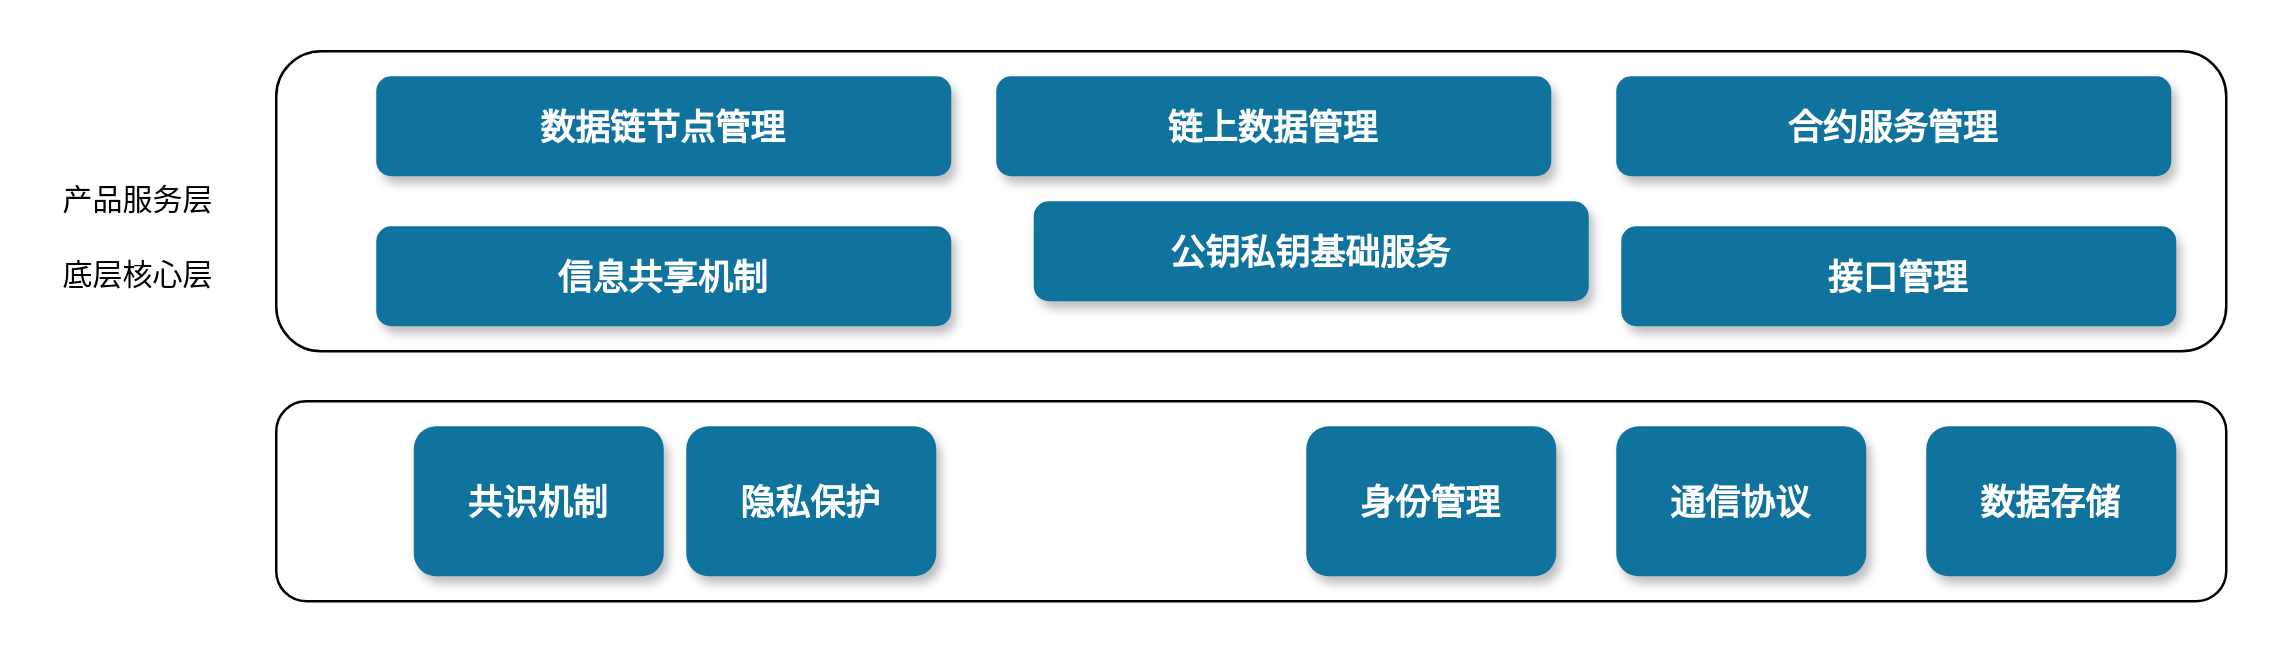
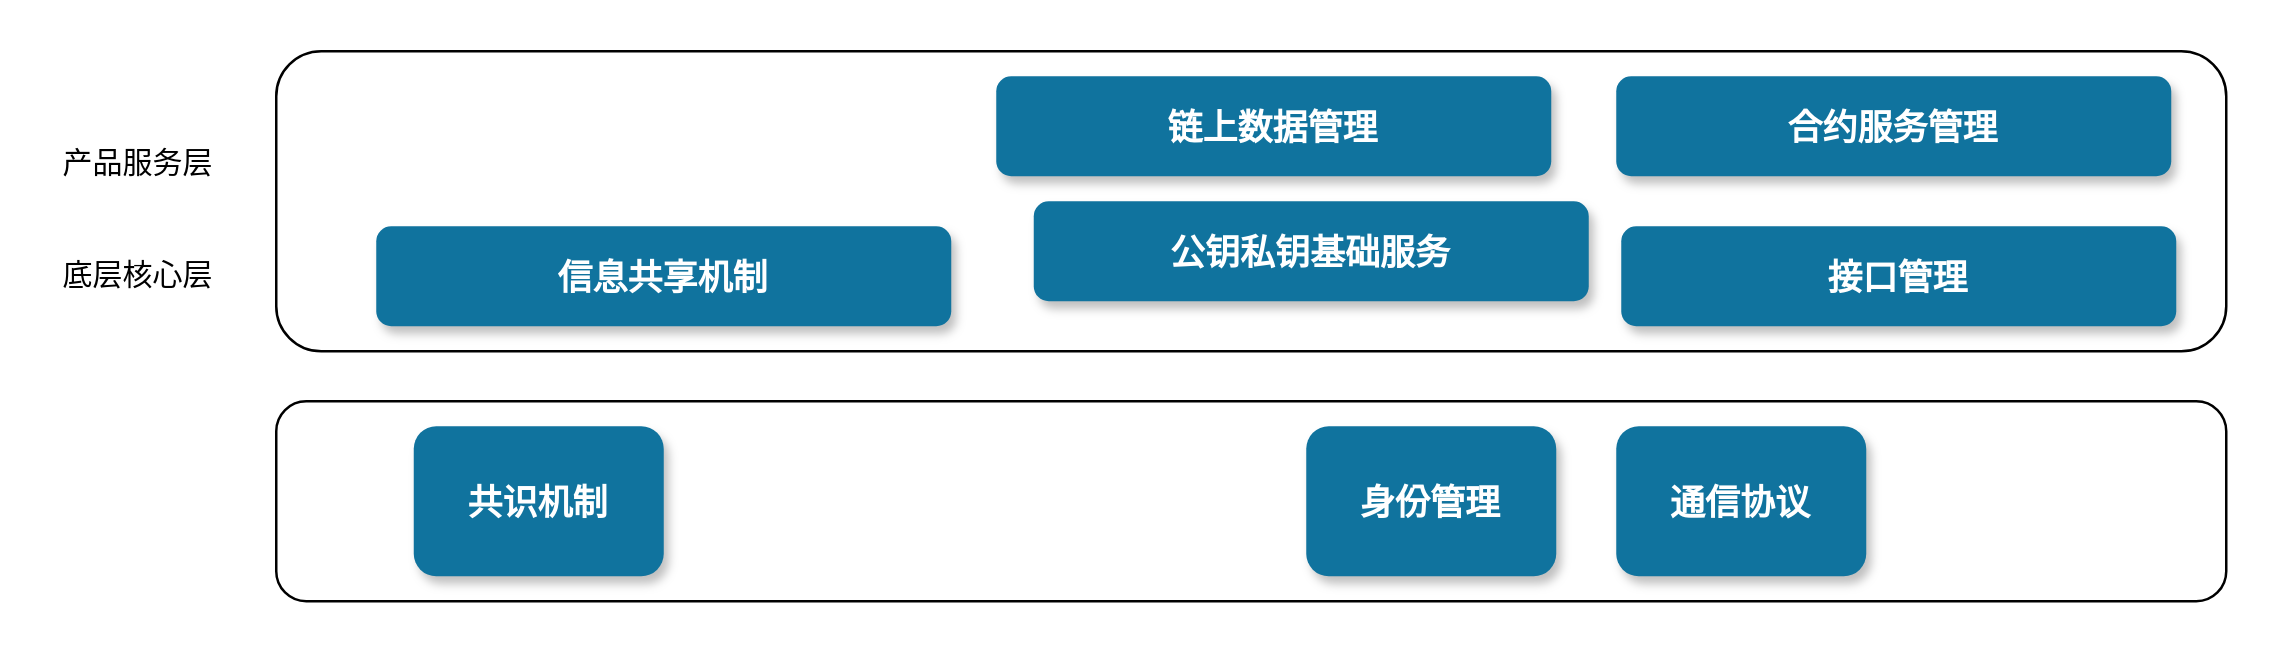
(664, 126) -> none
(139, 201) -> (139, 164)
(811, 501) -> none
(2051, 501) -> none
